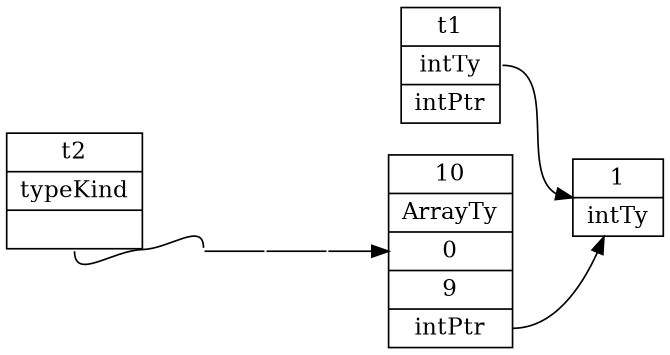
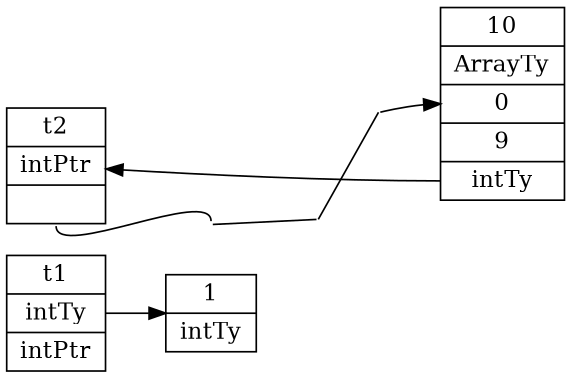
(75, 190) -> (56, 165)
(565, 303) -> (282, 178)
(451, 327) -> (502, 180)
